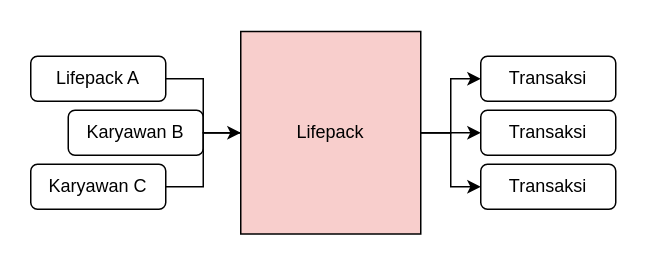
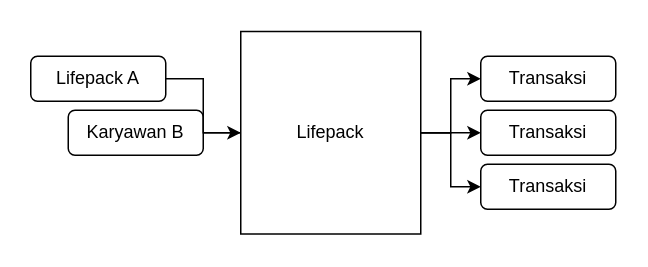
(203, 130) -> (203, 130)
(331, 133) -> (331, 133)
(98, 187) -> none
(203, 187) -> none
